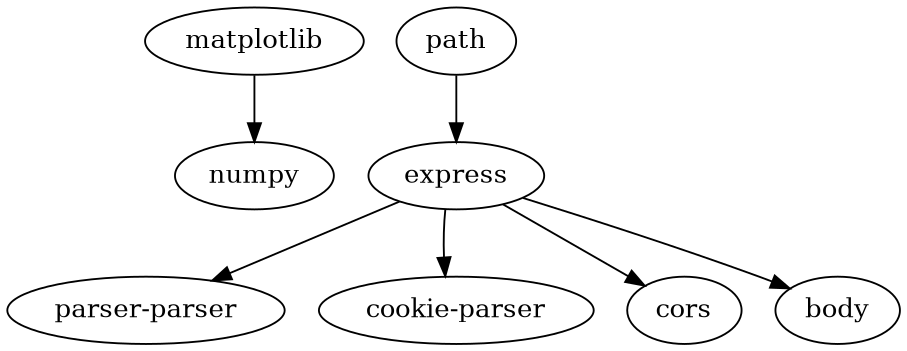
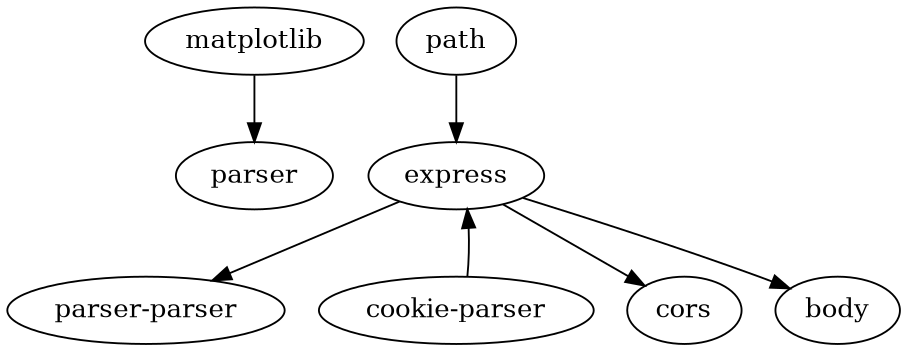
(254, 176) -> (254, 176)
(444, 233) -> (469, 252)
